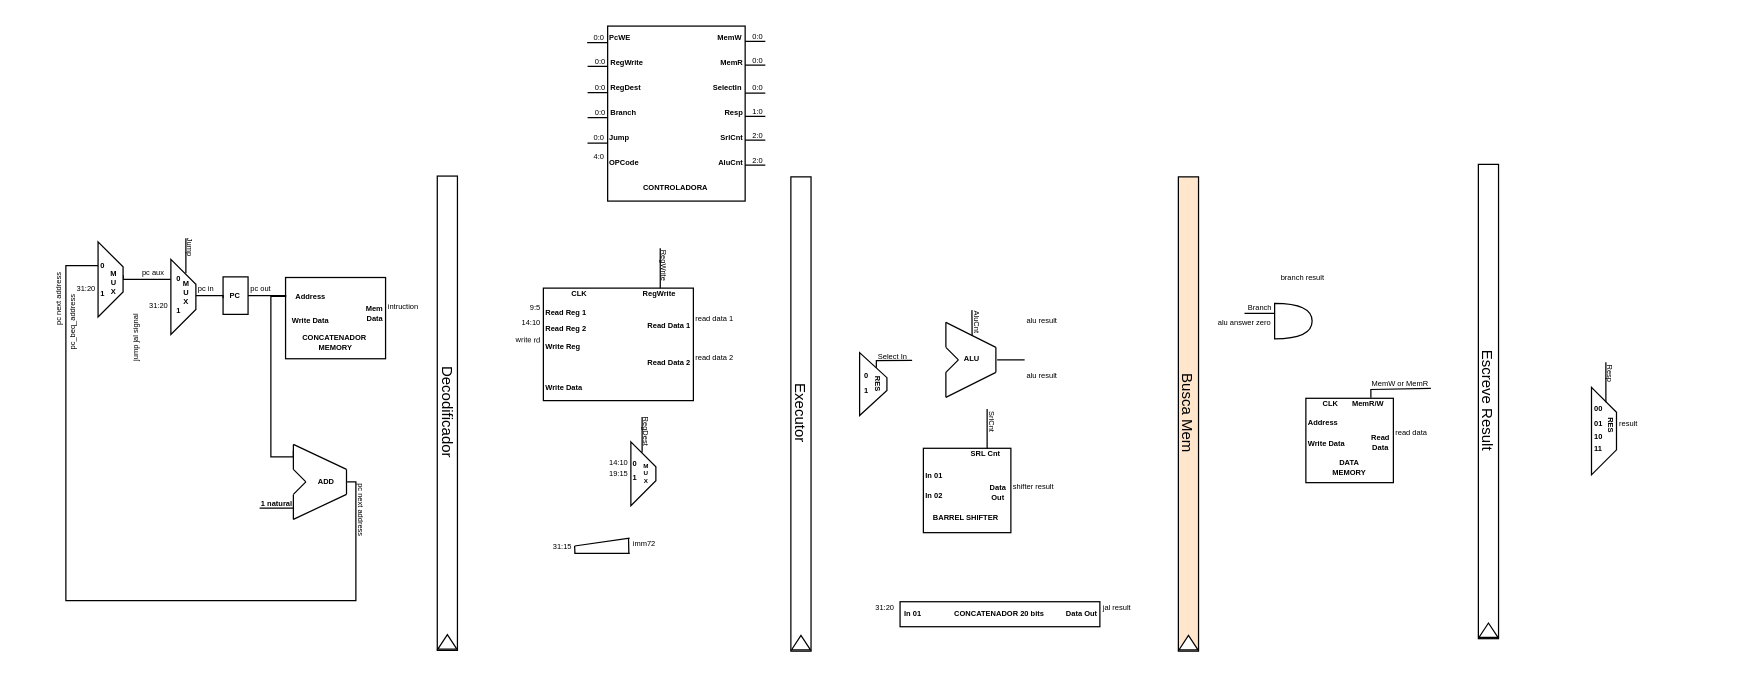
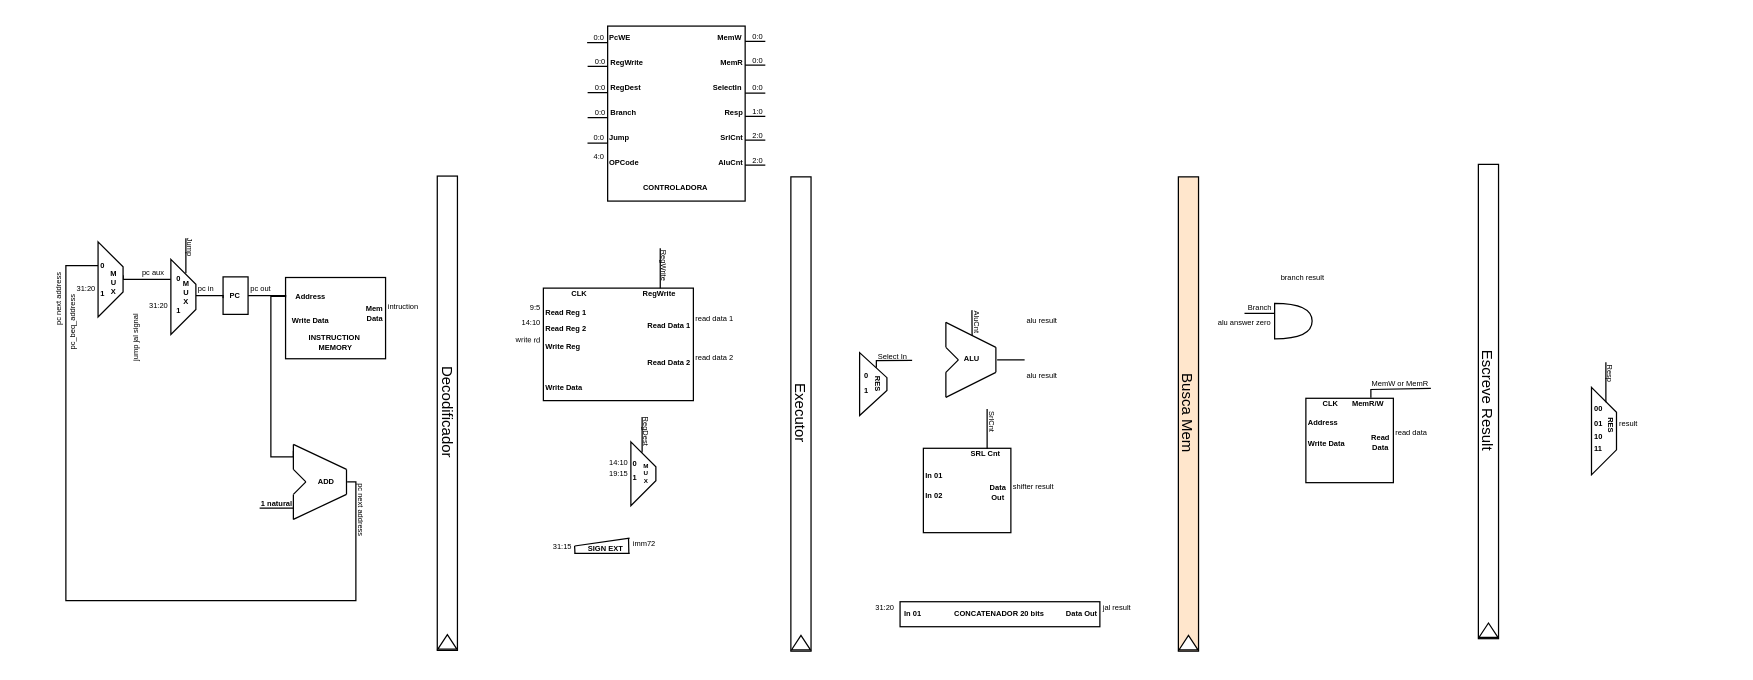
(336, 343) -> (336, 343)
(1349, 469) -> none
(967, 519) -> none
none -> (606, 550)
